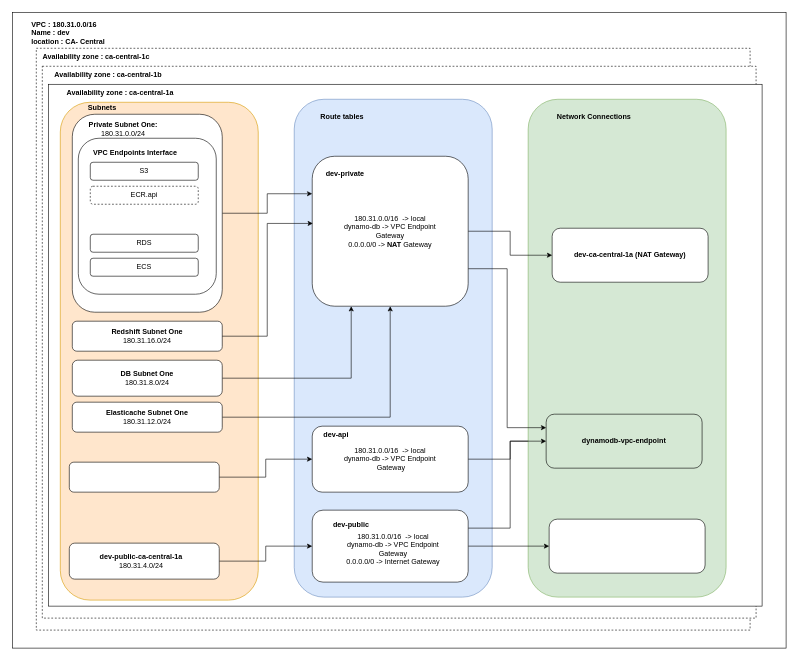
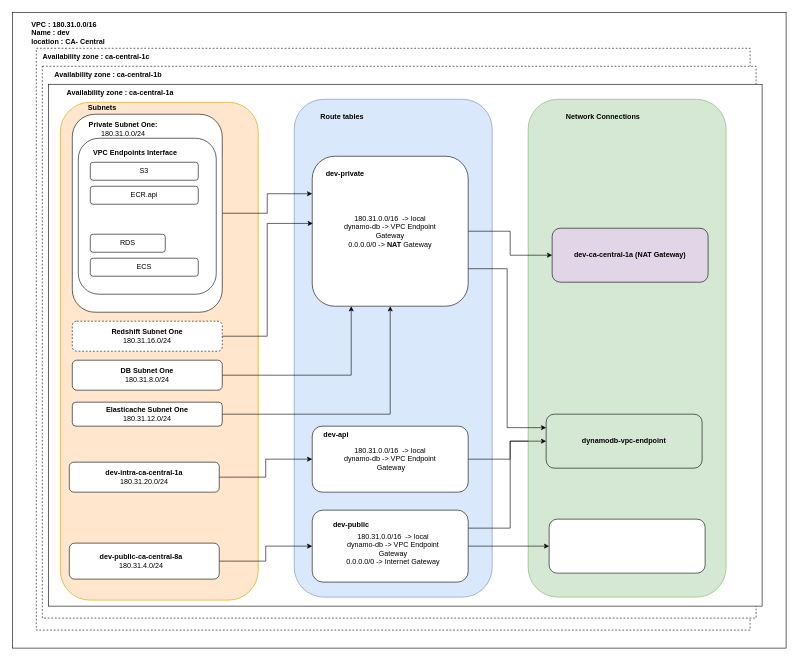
(594, 117) -> (603, 117)
(144, 195) -> (144, 195)
(144, 243) -> (128, 243)
(630, 255) -> (630, 255)
(147, 336) -> (147, 336)
(147, 378) -> (147, 375)
(147, 417) -> (147, 414)
none -> (144, 477)
(141, 561) -> (141, 561)
